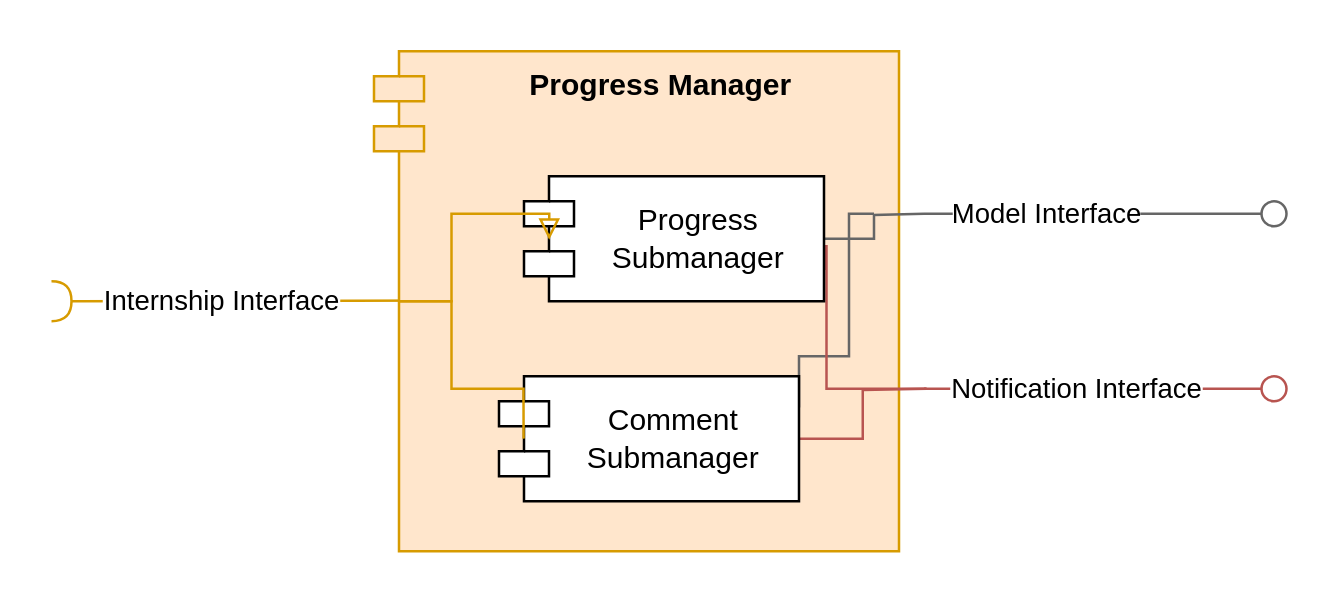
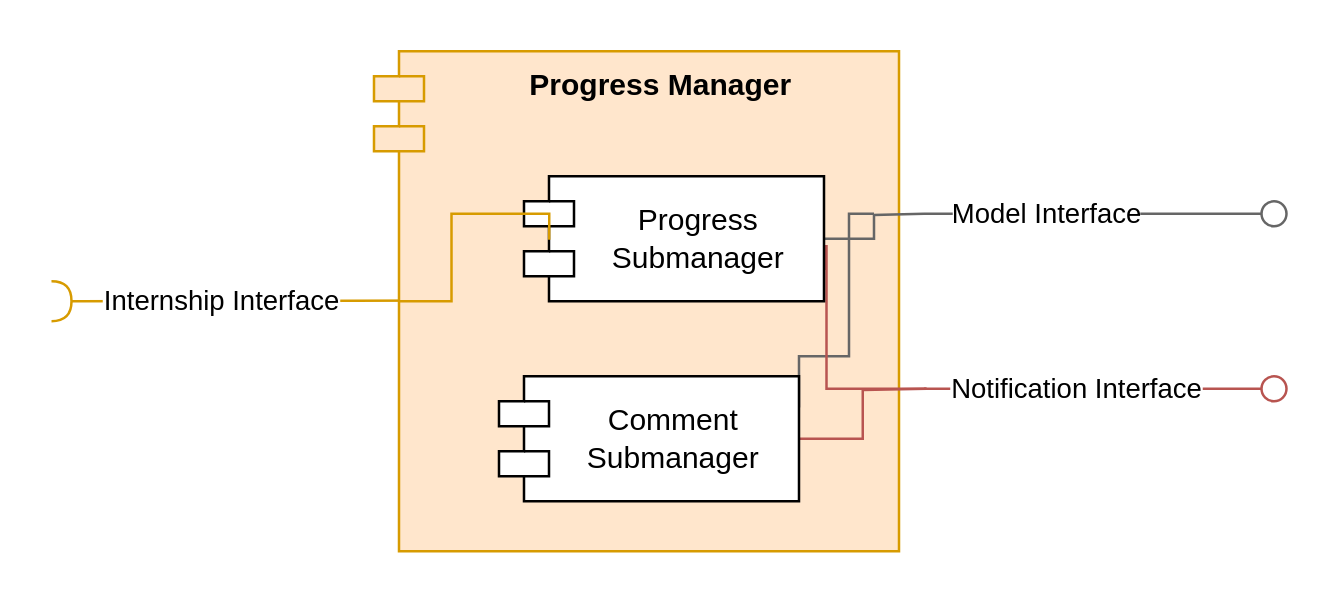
(549, 217) -> (549, 218)
(451, 388) -> none
